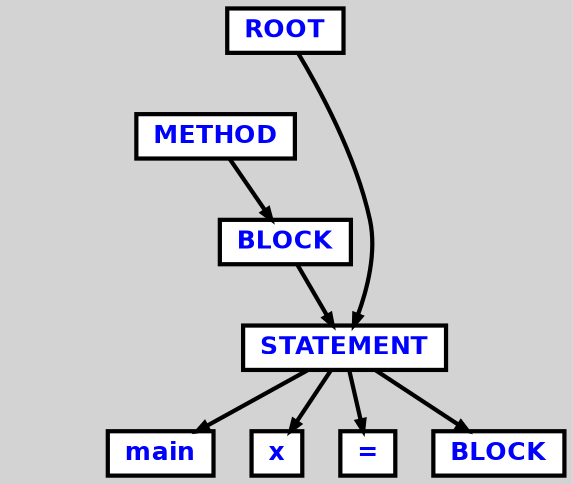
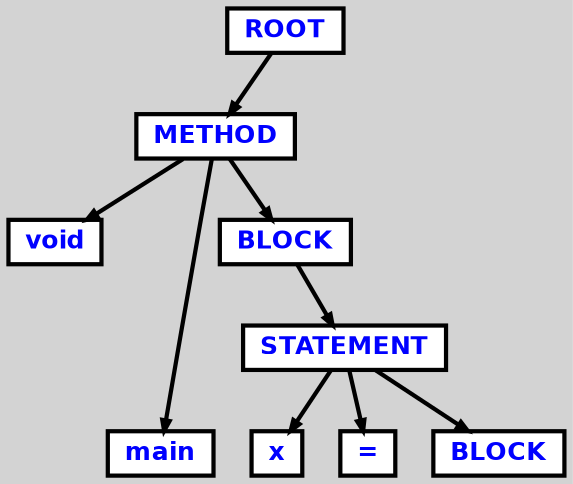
(358, 179) -> (253, 79)
none -> (55, 242)
(257, 398) -> (189, 289)
